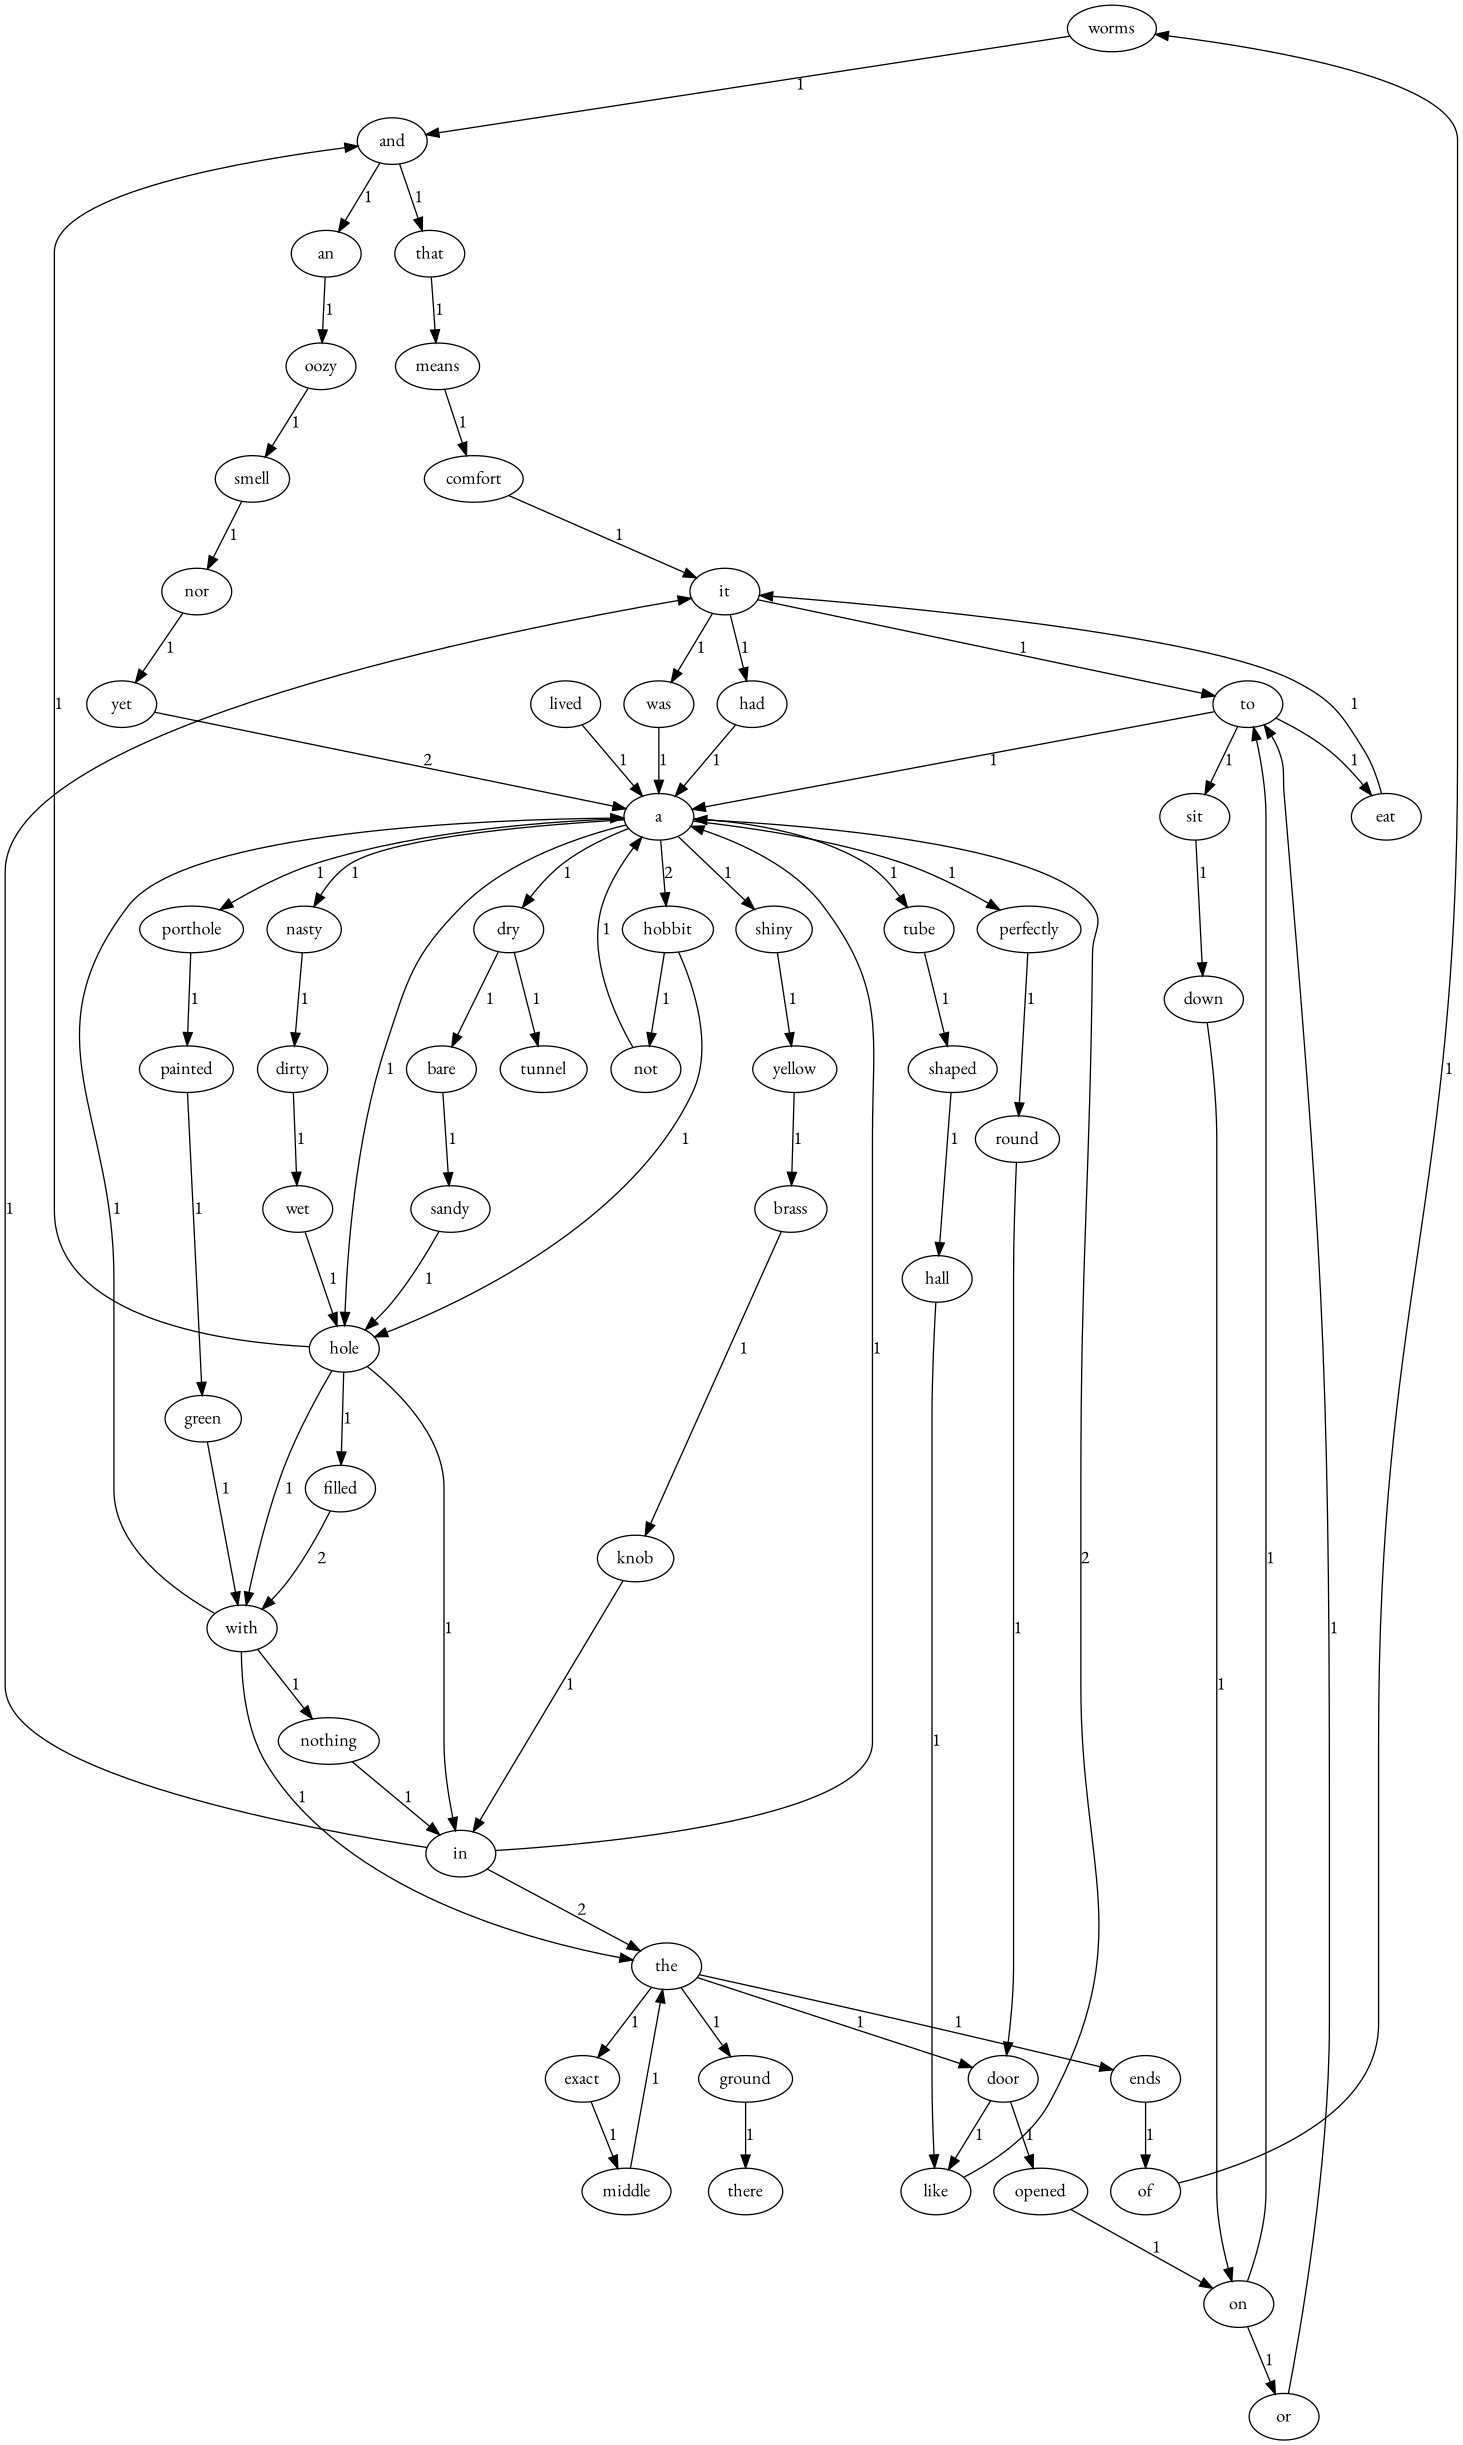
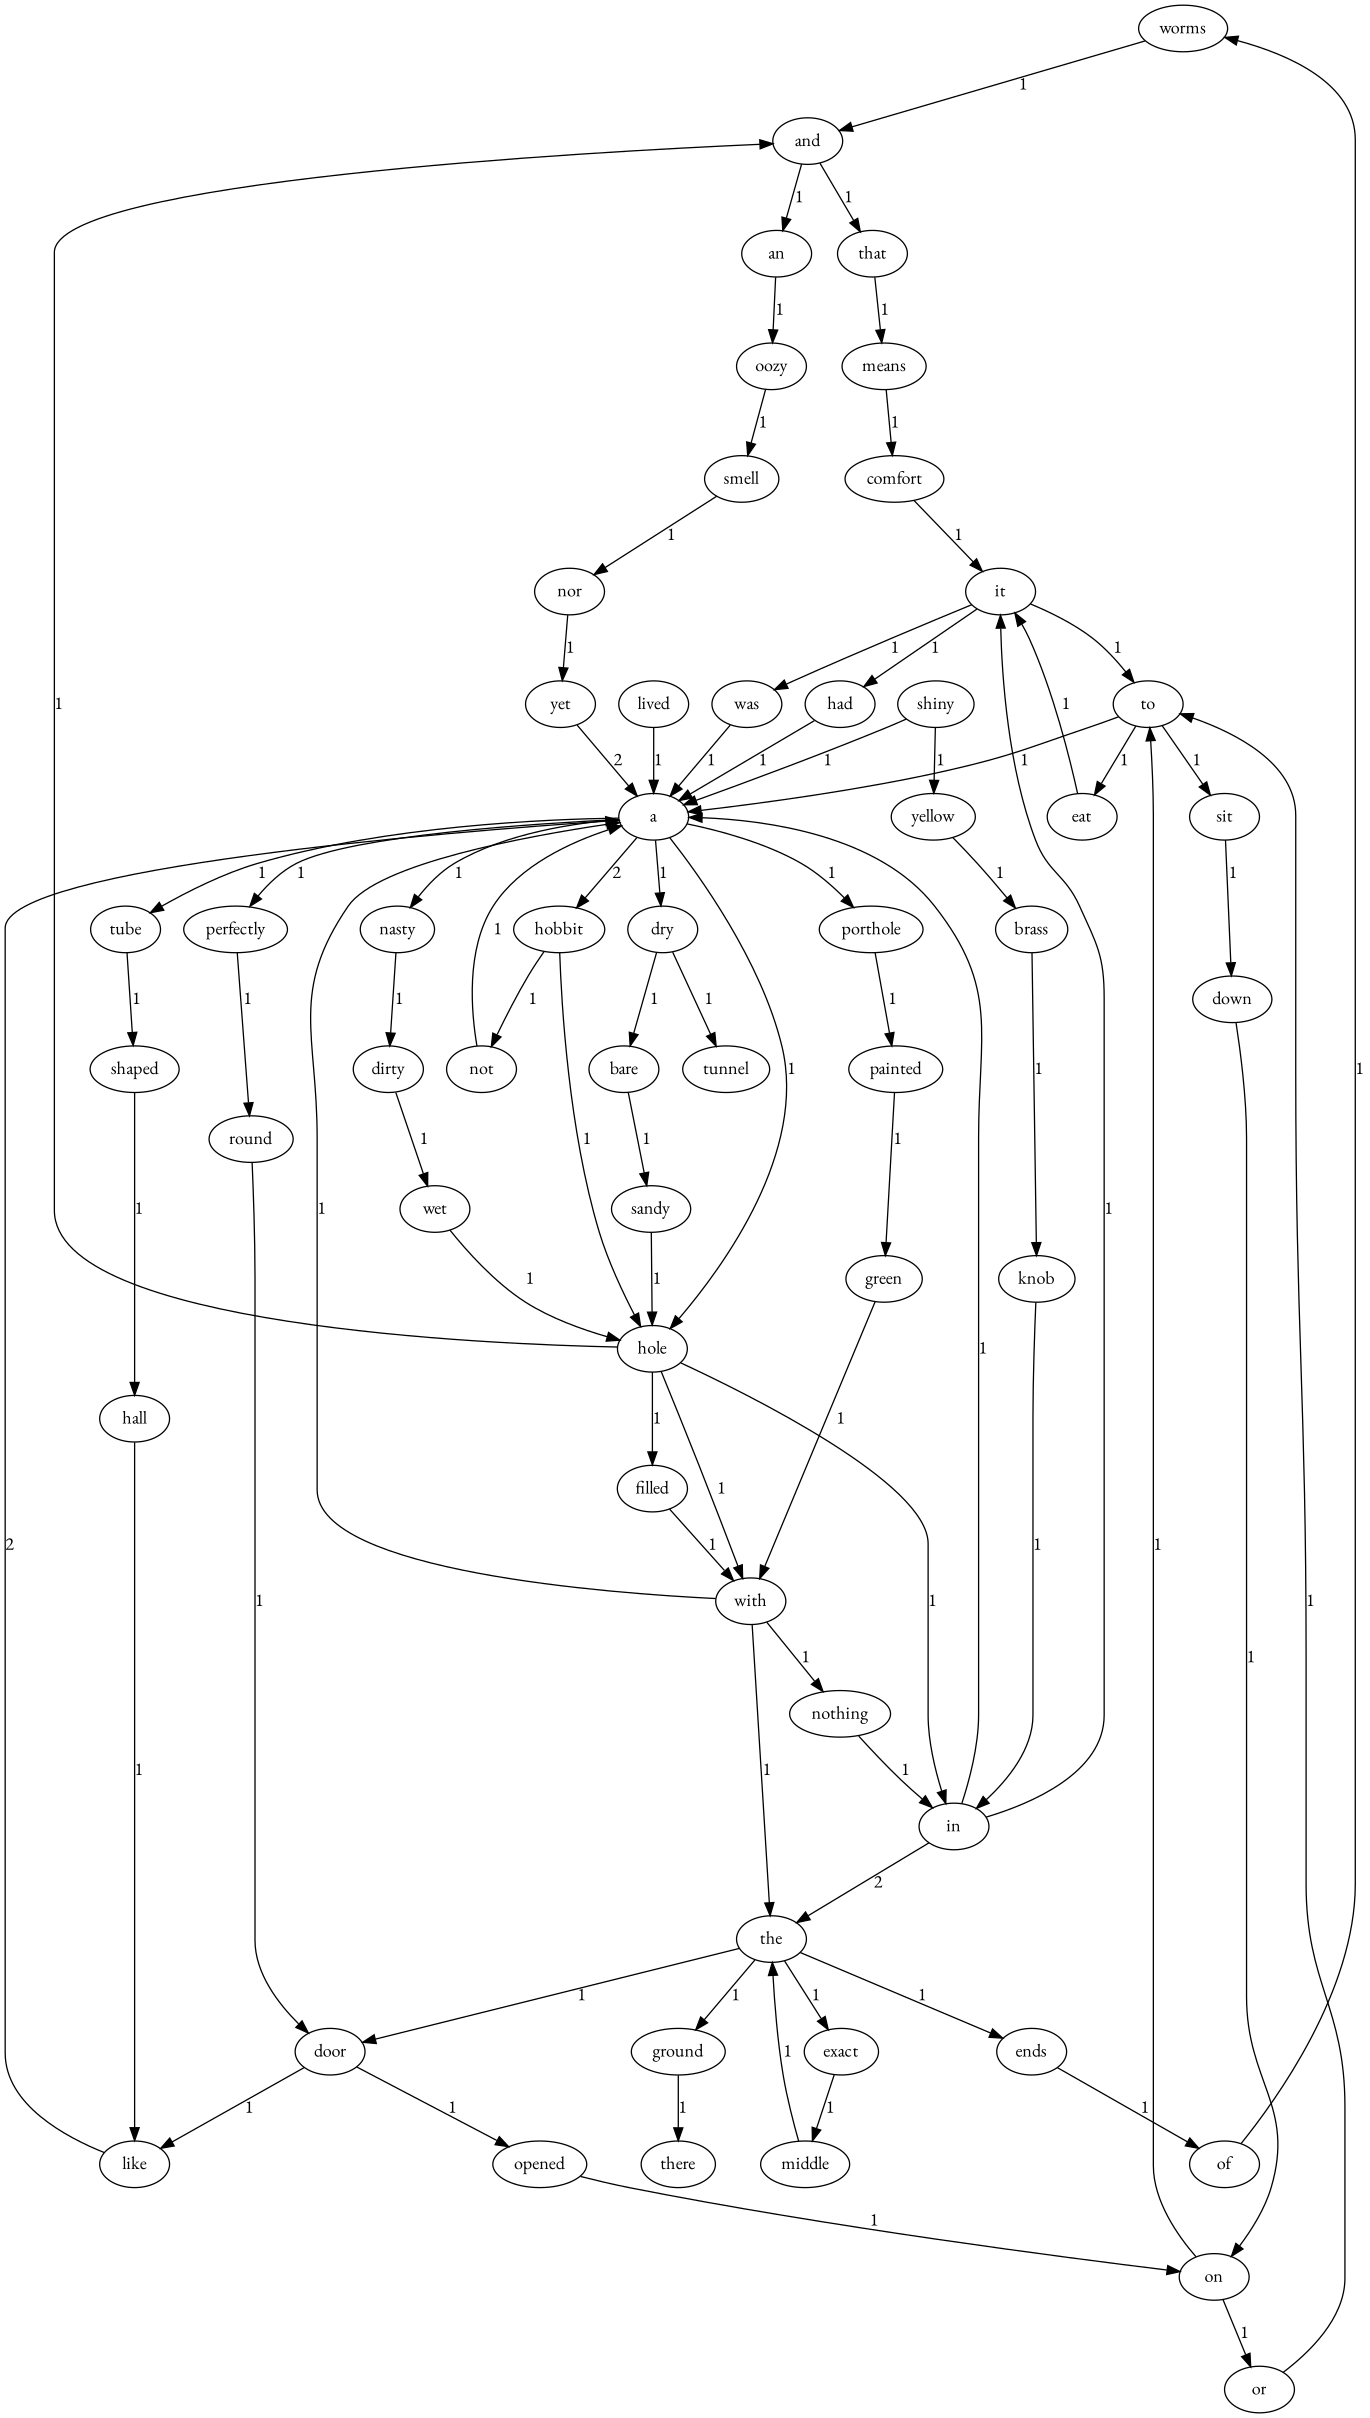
(712, 868) -> (802, 761)
(322, 1559) -> (713, 1545)
